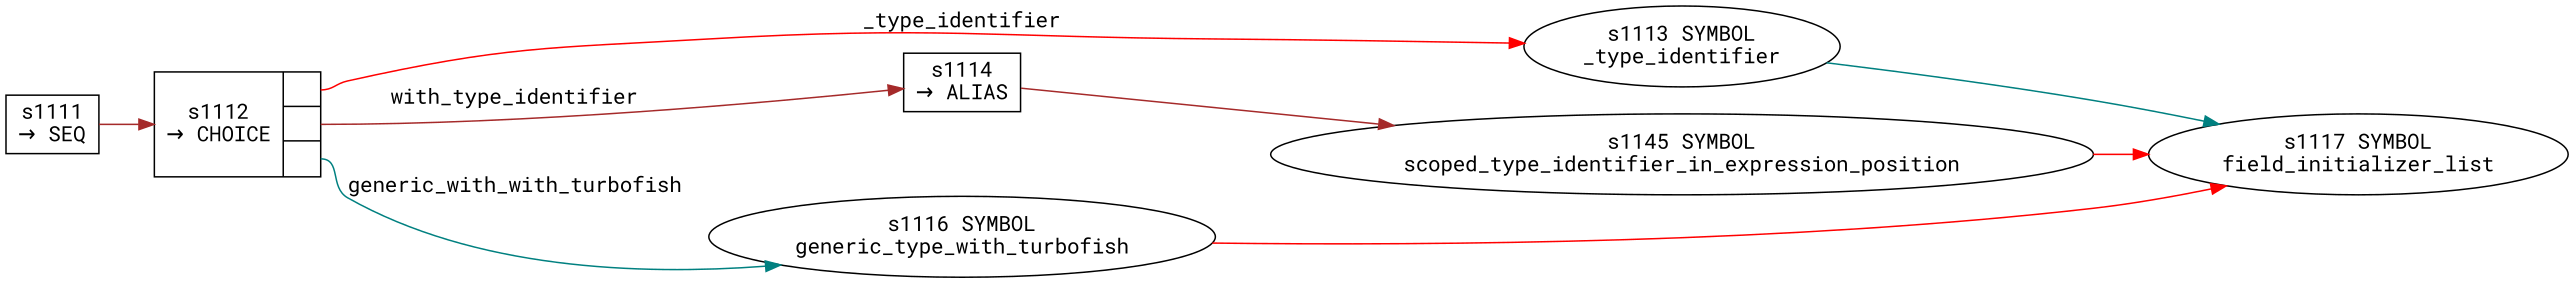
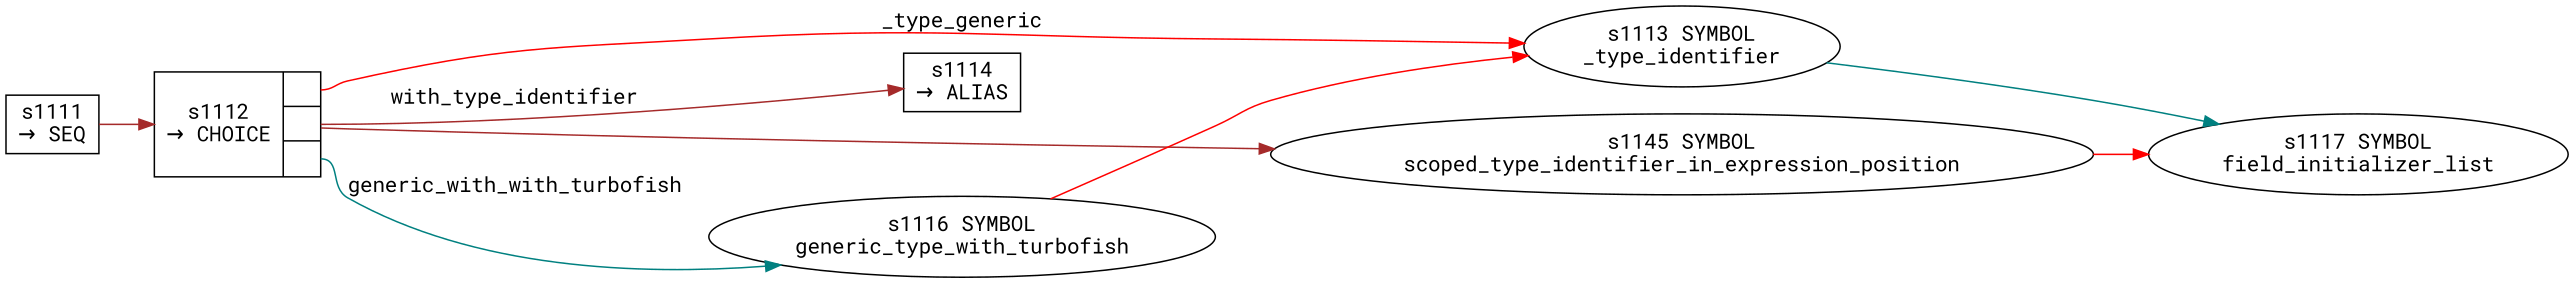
(962, 22) -> (962, 22)
(1200, 106) -> (790, 140)
(1713, 236) -> (1273, 100)
